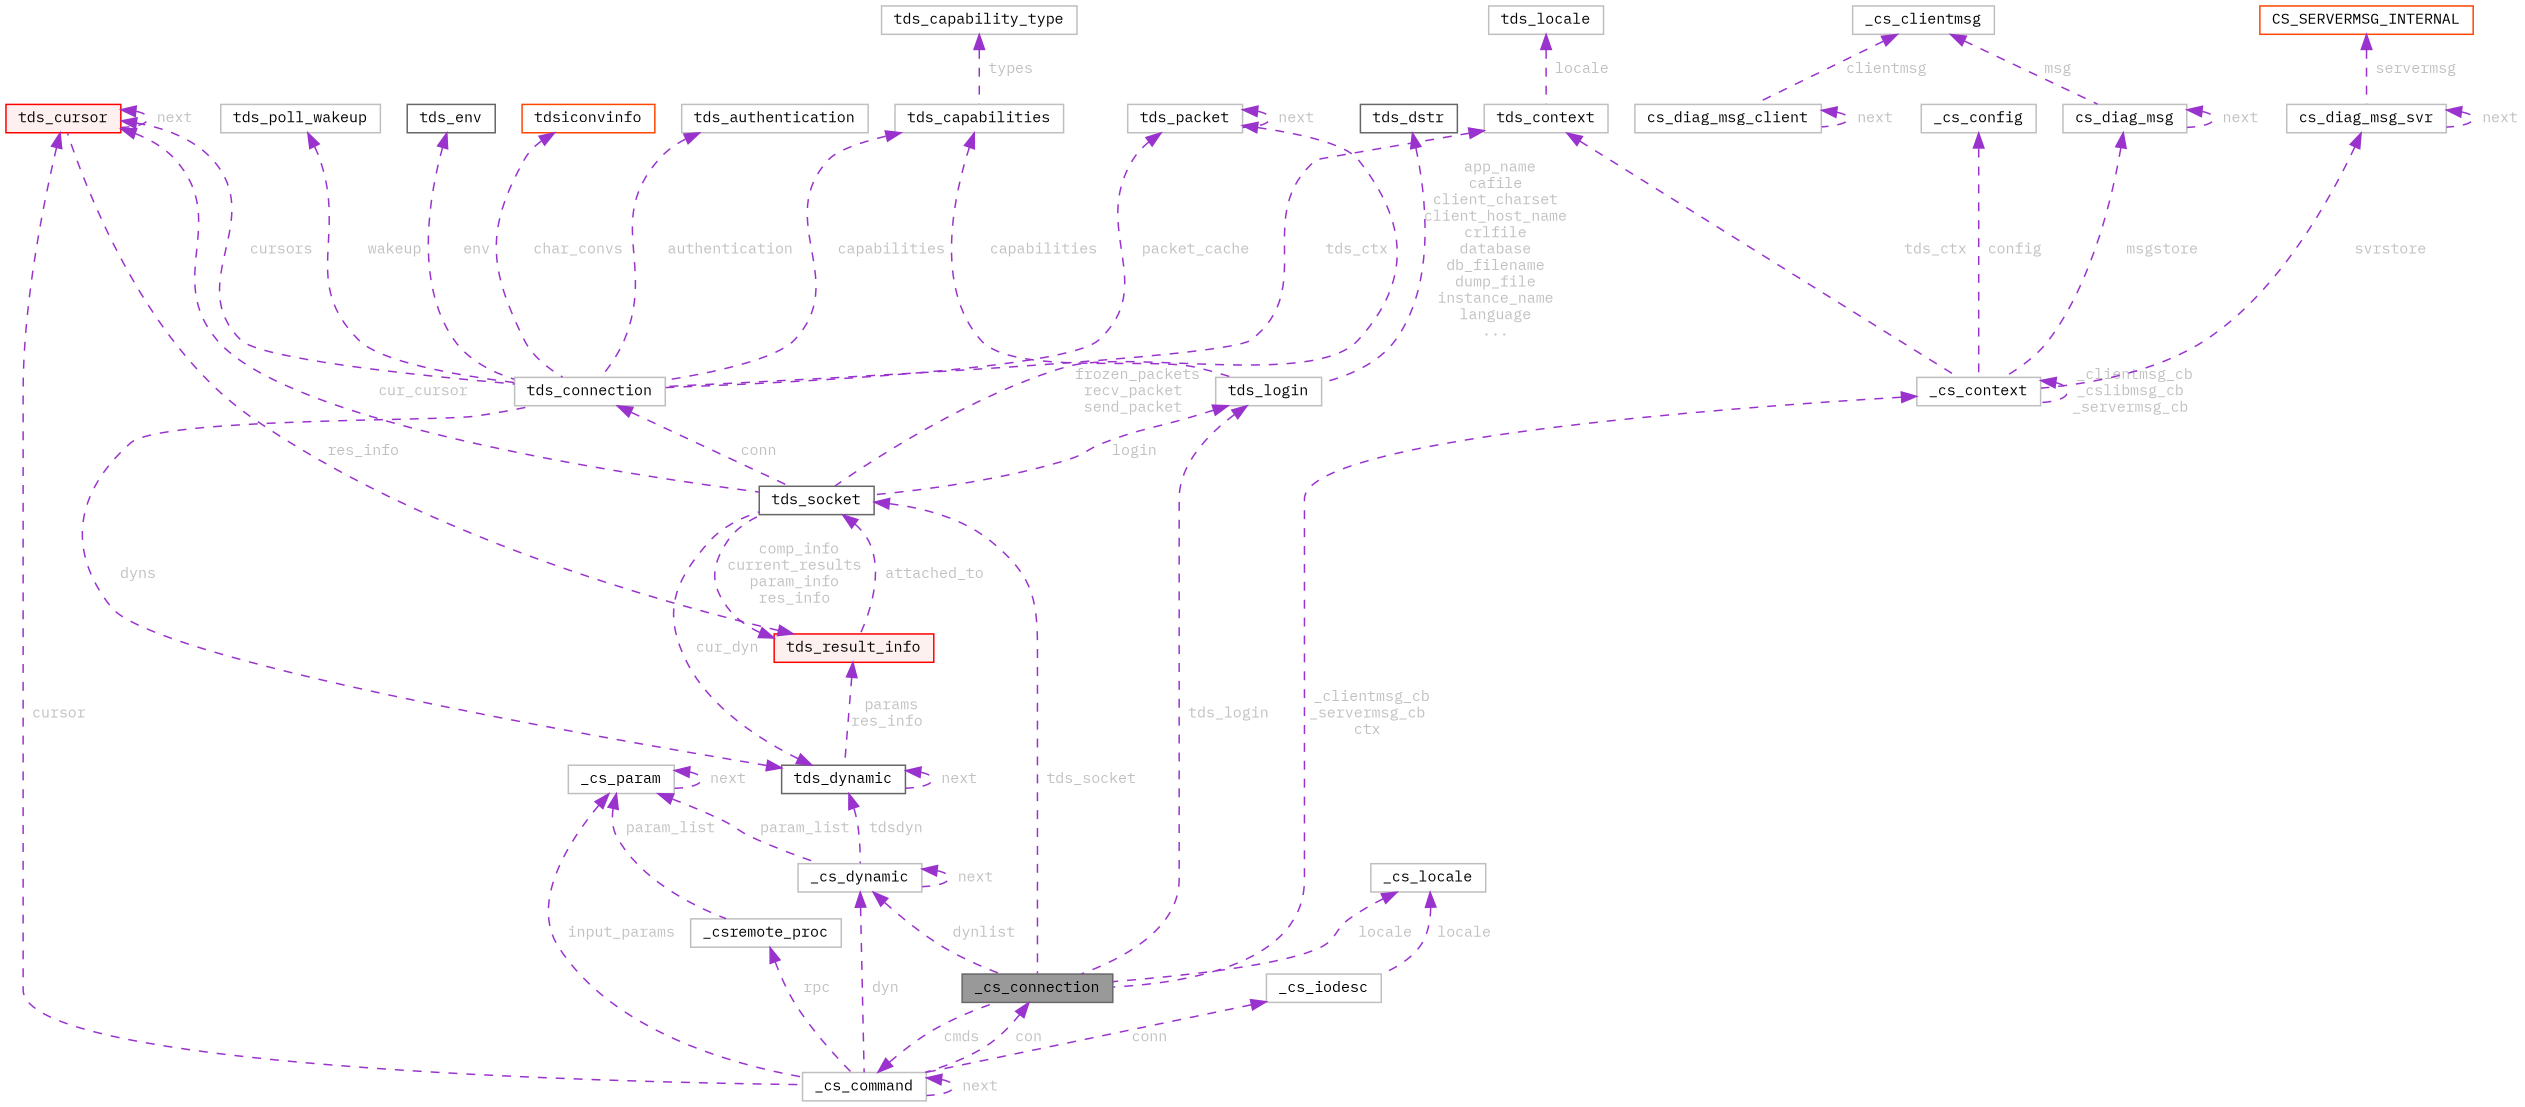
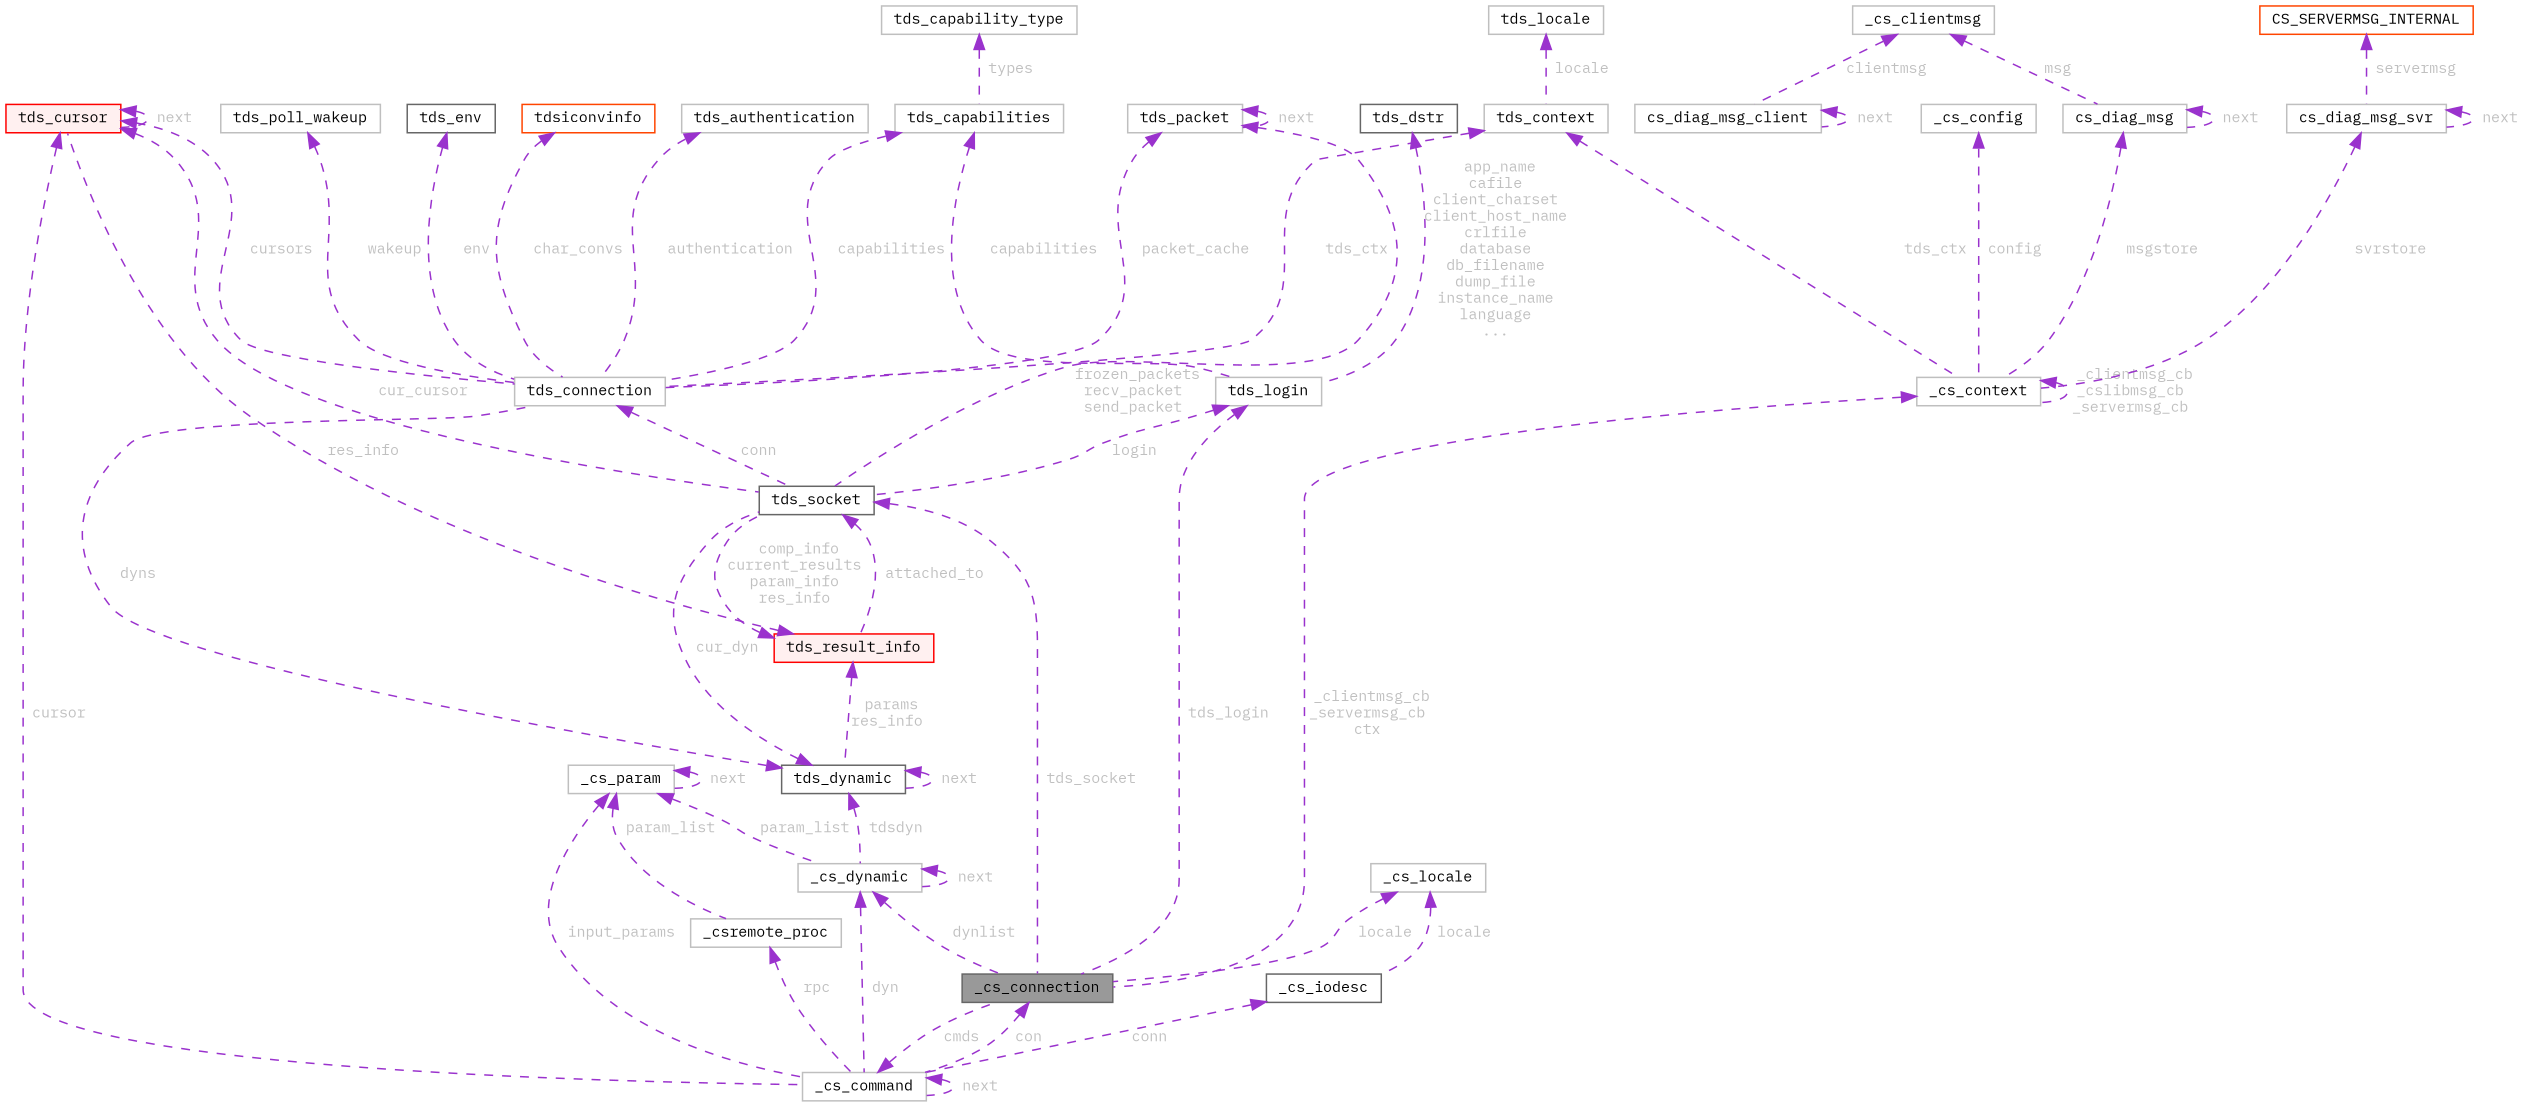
(1324, 988) -> (1324, 988)
